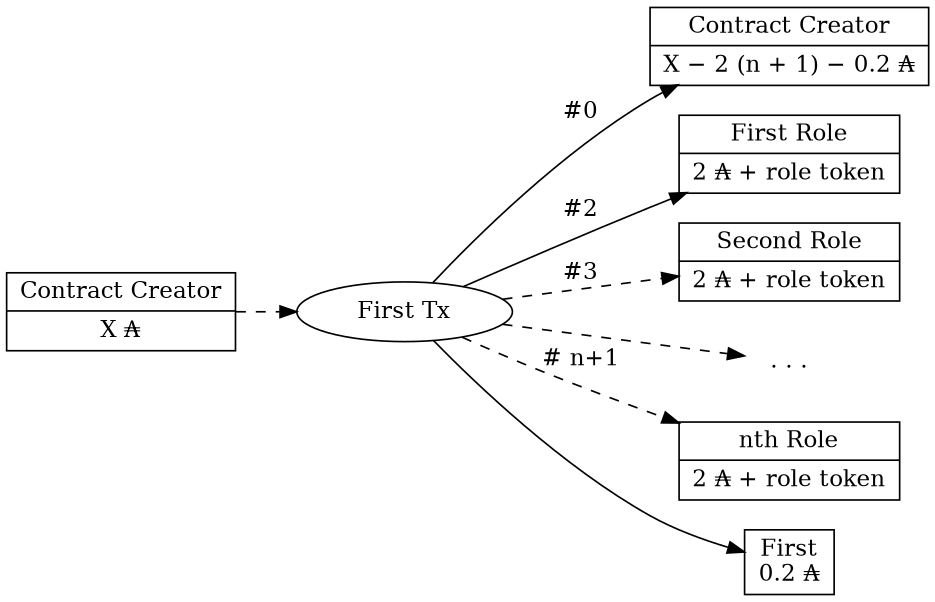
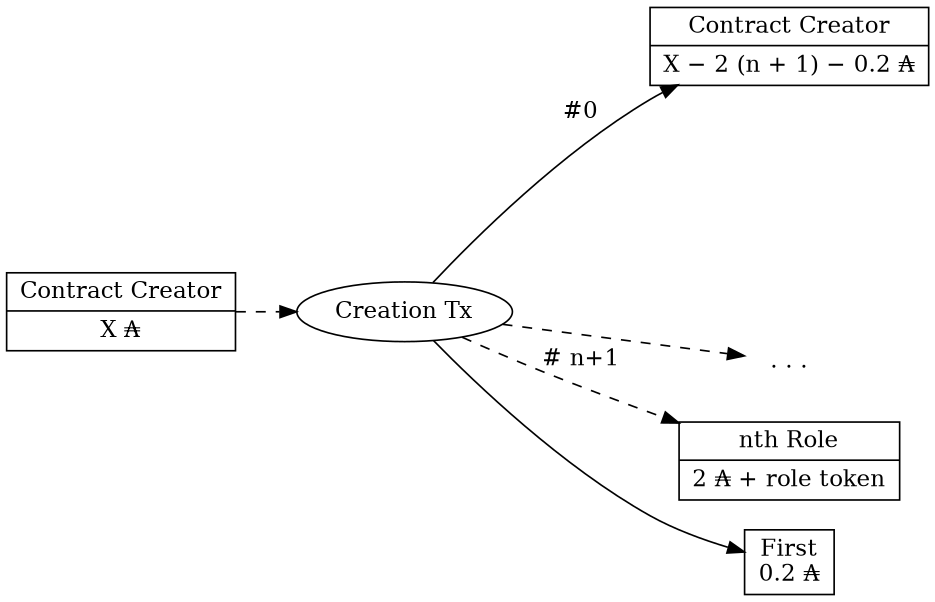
(789, 154) -> none
(789, 262) -> none
(405, 312) -> (405, 312)
